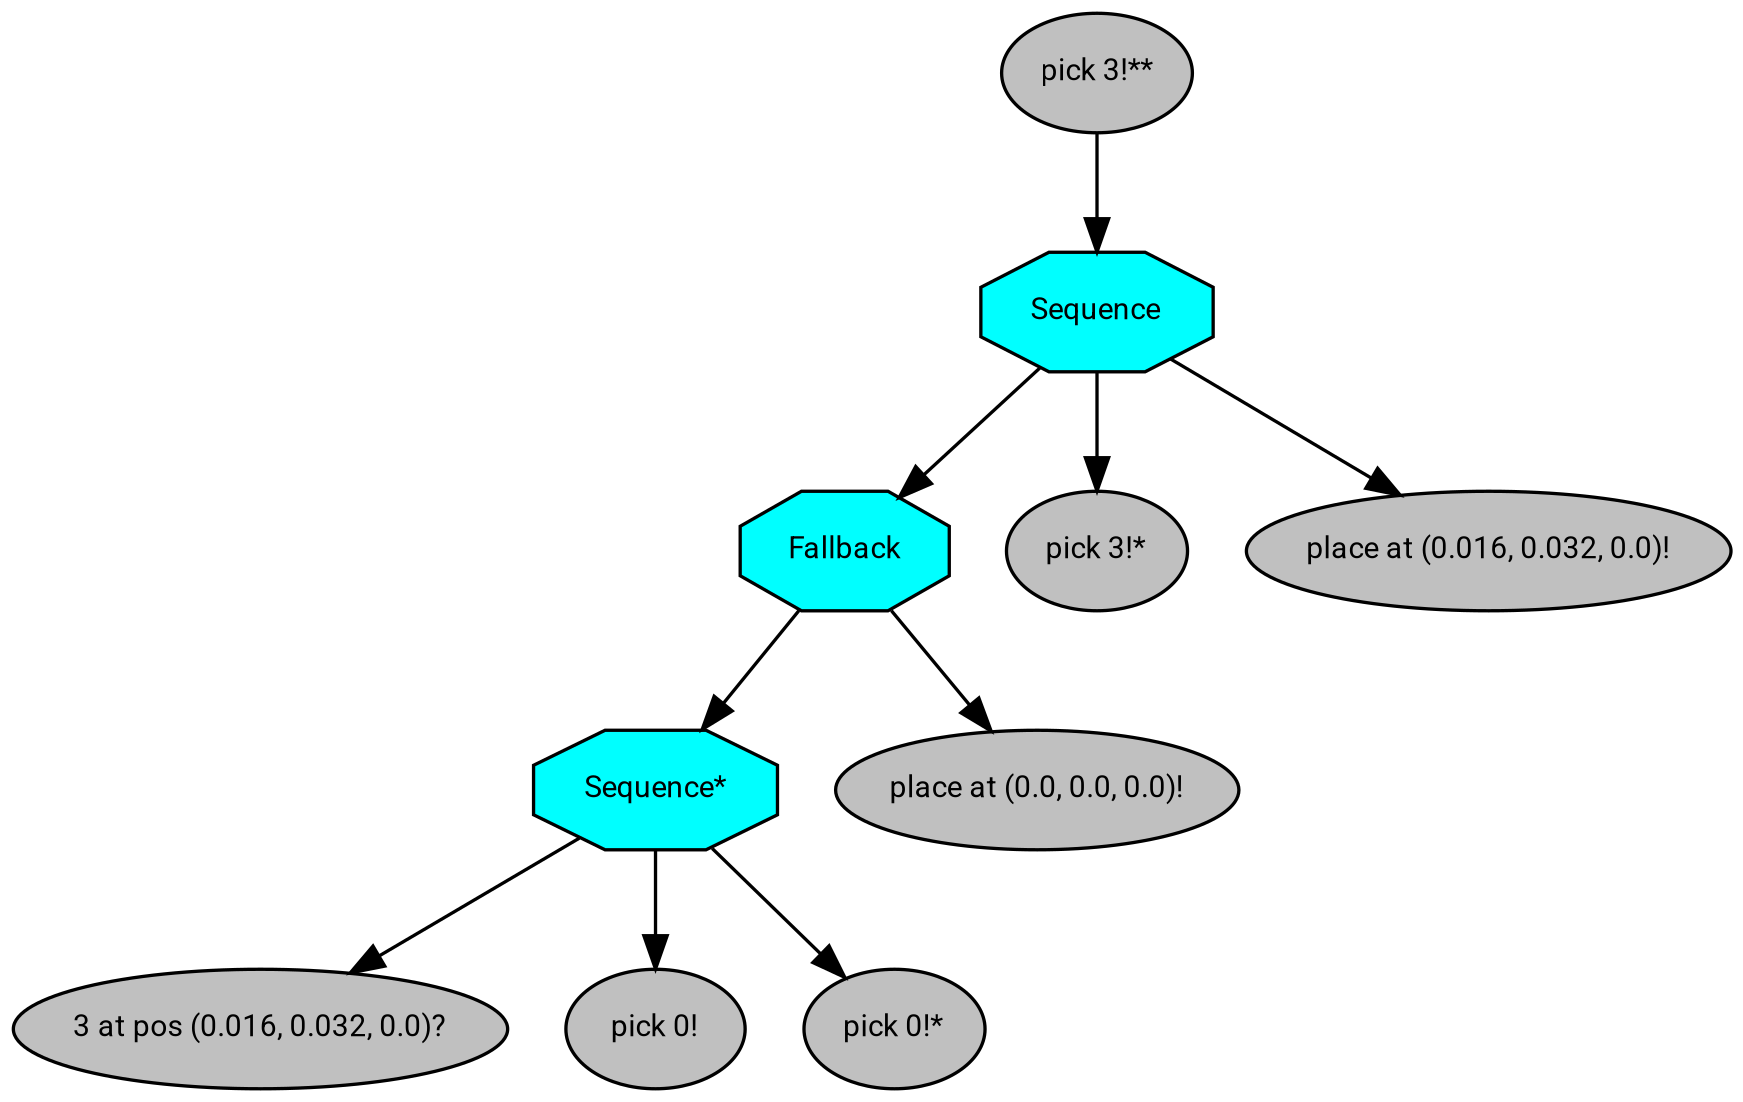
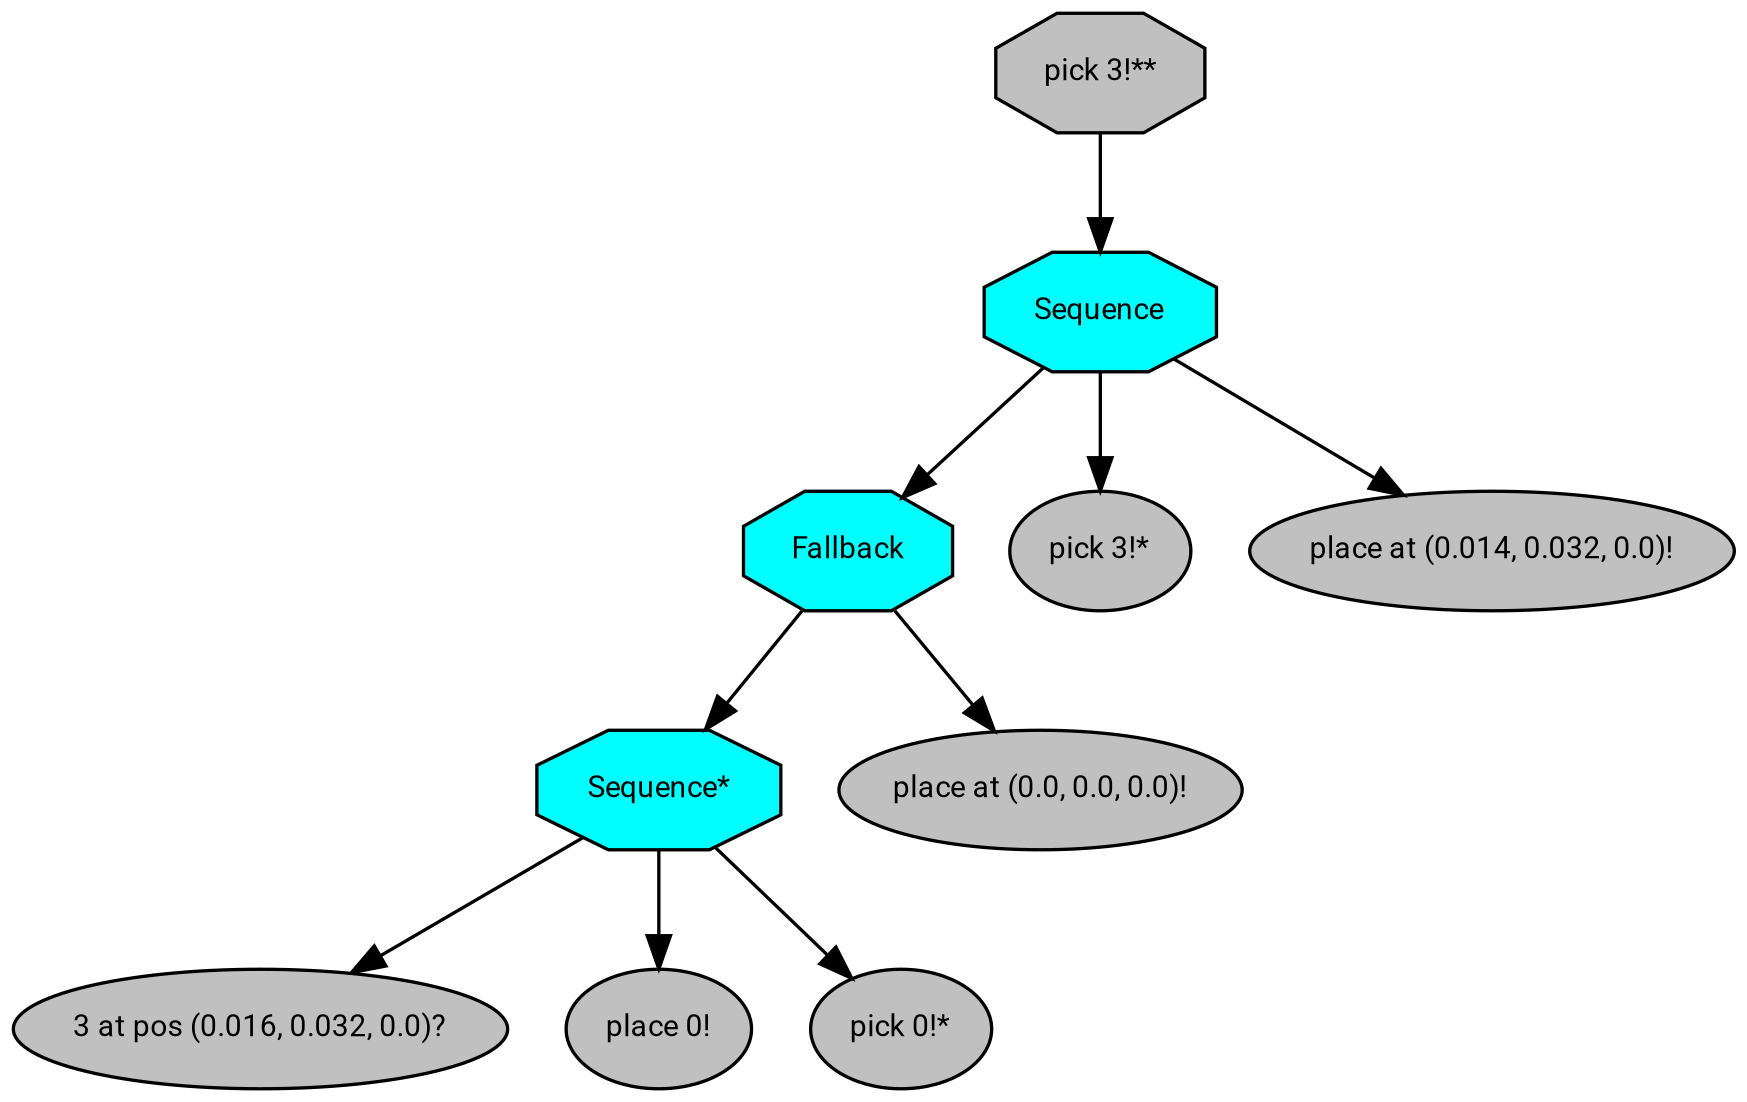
(1097, 73) -> (1100, 73)
(1489, 551) -> (1492, 551)
(656, 1029) -> (659, 1029)
